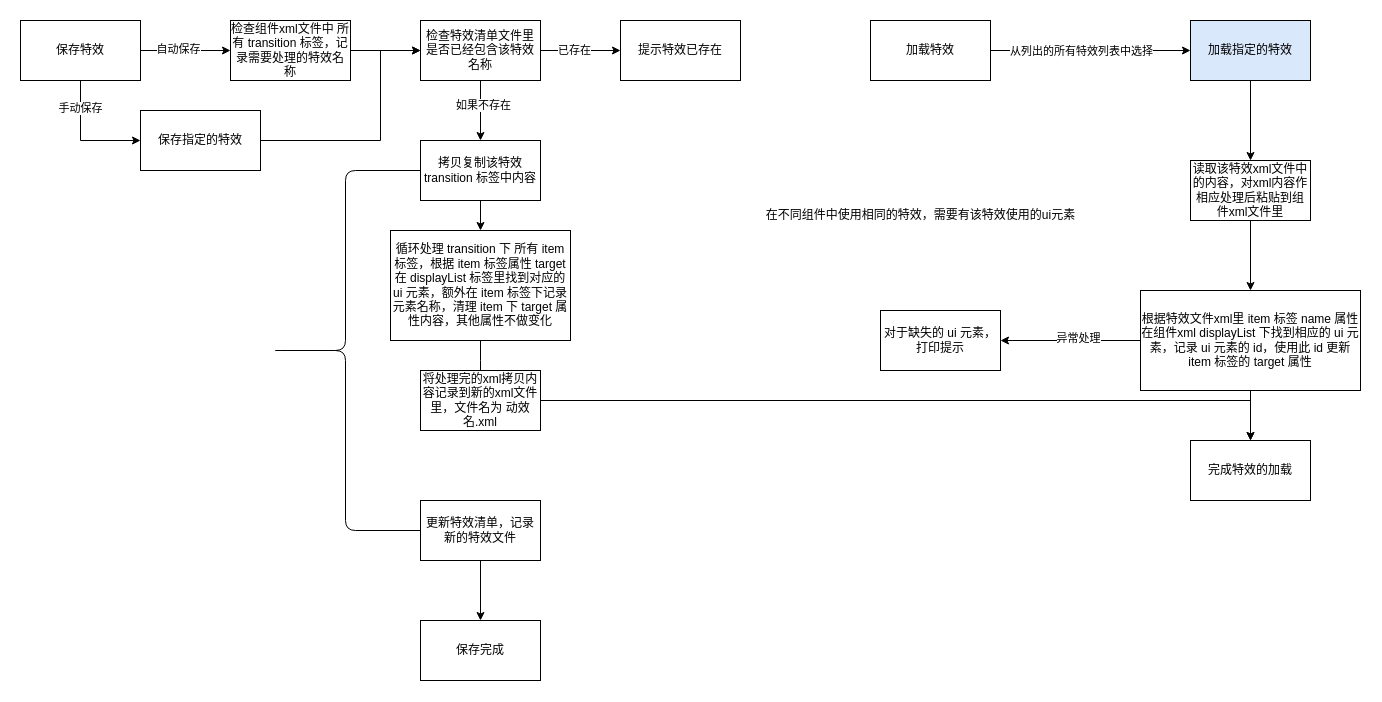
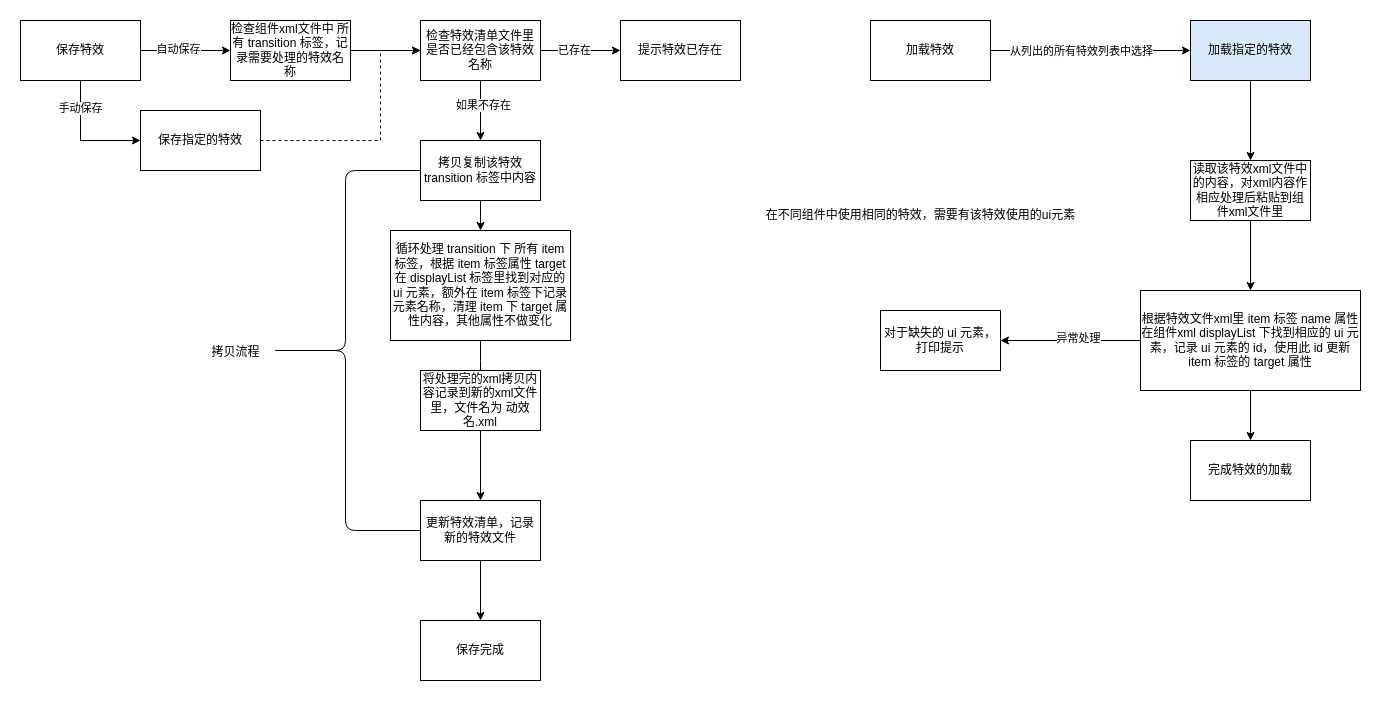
(366, 141) -> (366, 141)
none -> (236, 353)
(895, 401) -> (481, 462)
